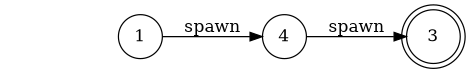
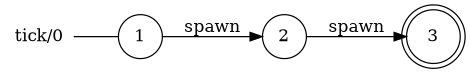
none -> (39, 37)
(284, 37) -> (284, 37)
